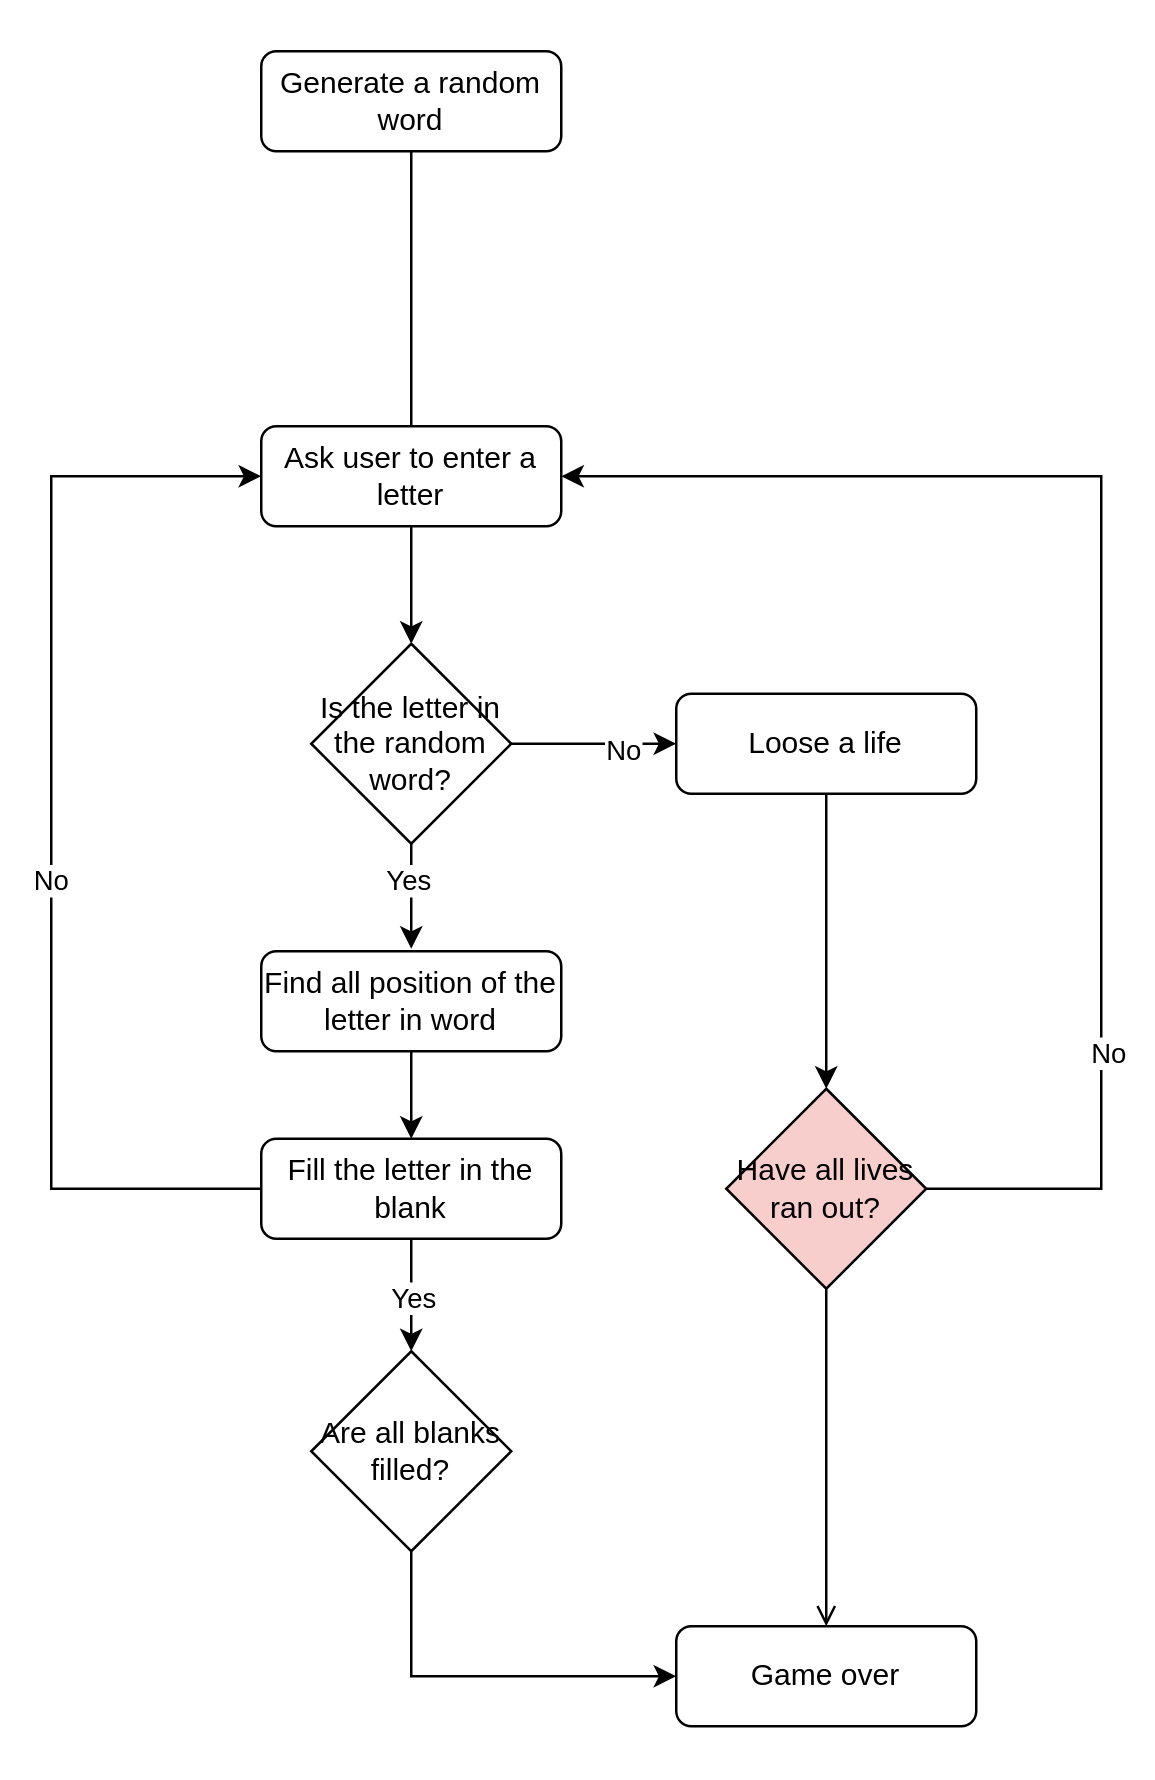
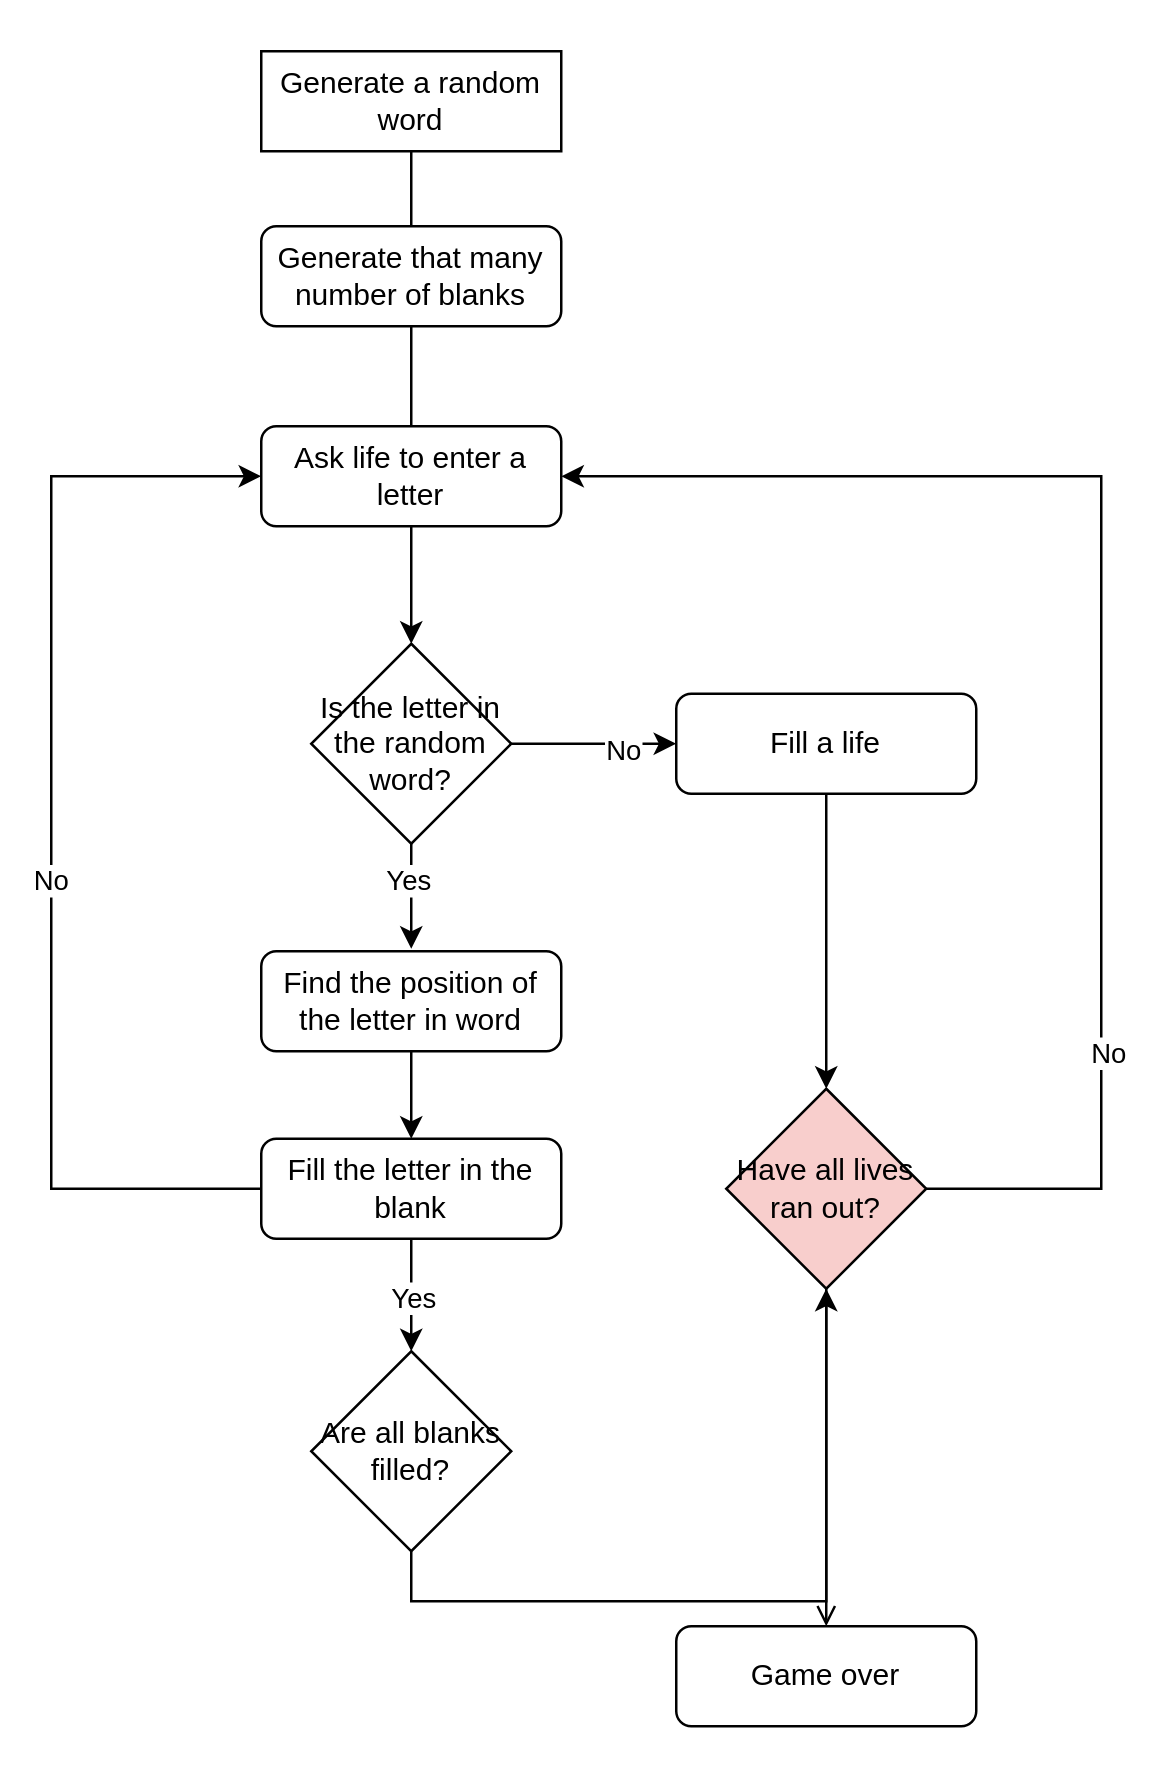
(411, 101) -> (411, 101)
none -> (411, 276)
(411, 476) -> (411, 476)
(826, 744) -> (826, 744)
(411, 1001) -> (411, 1001)
(496, 1676) -> (615, 1601)
